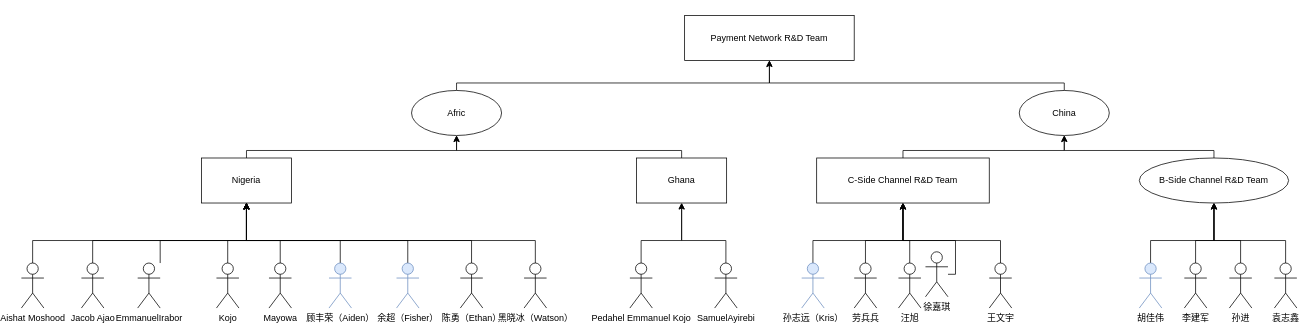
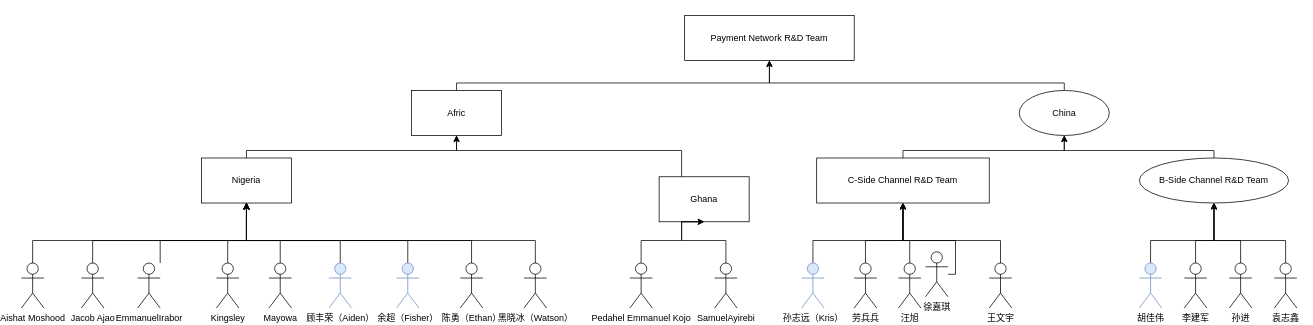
(456, 113) -> (456, 113)
(681, 180) -> (704, 199)
(228, 319) -> (228, 319)
